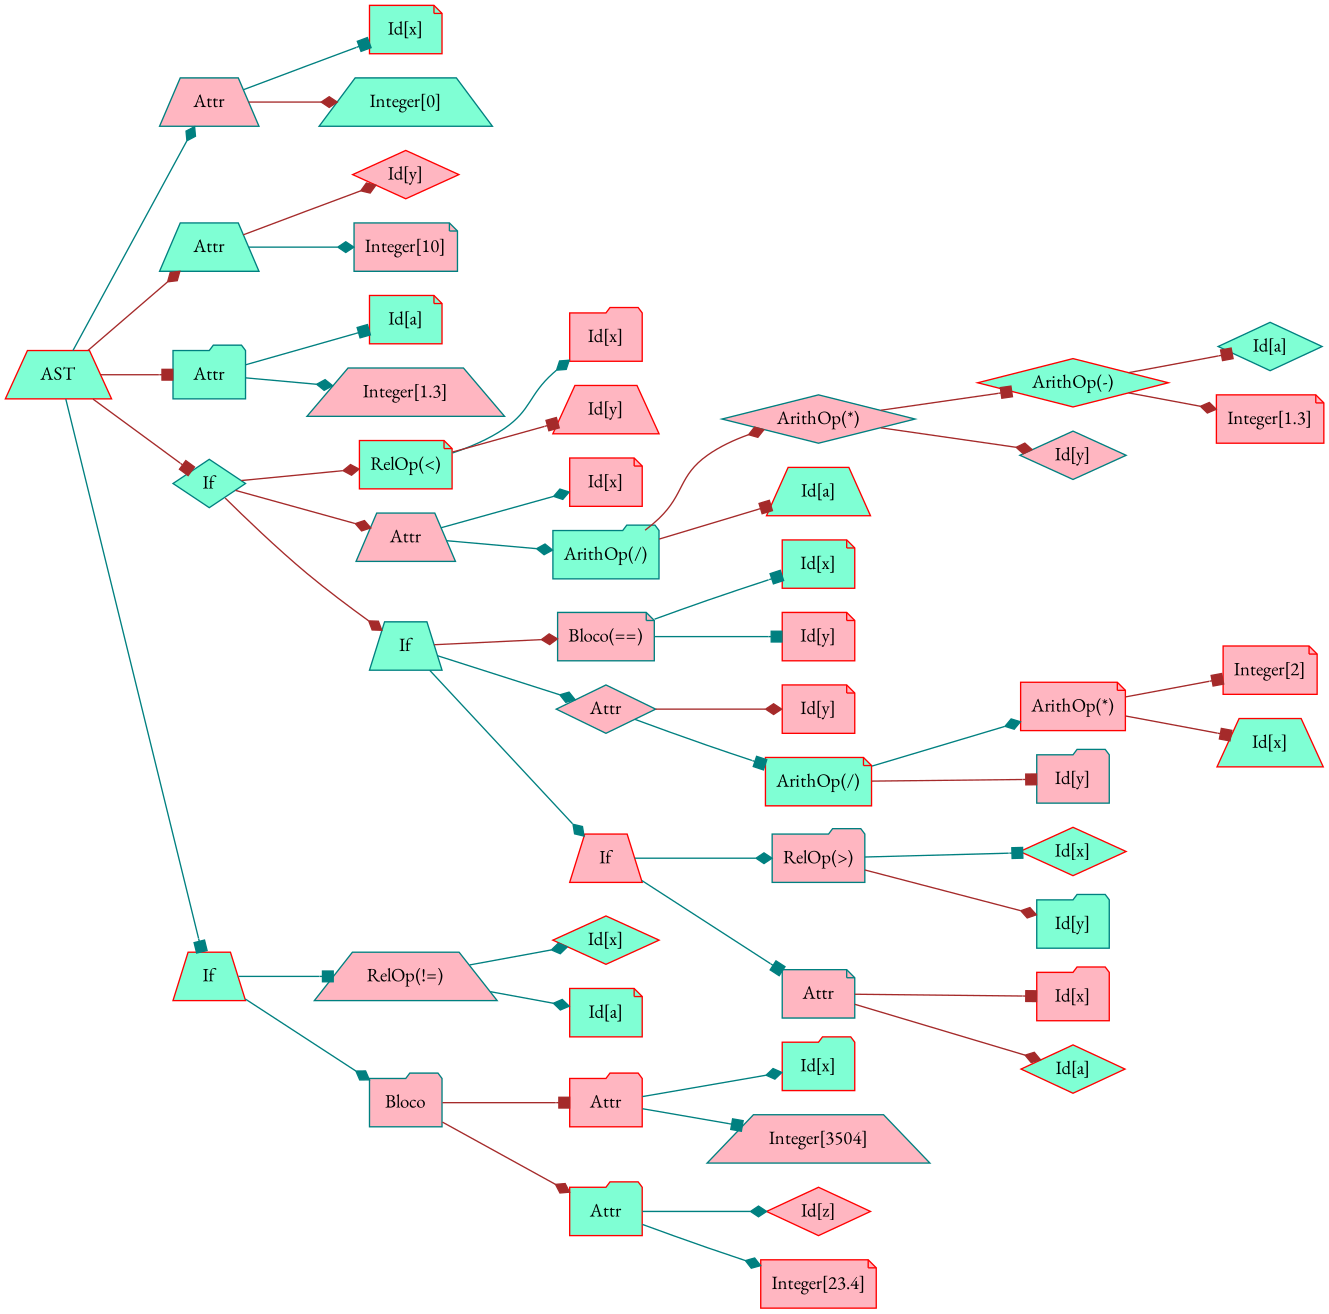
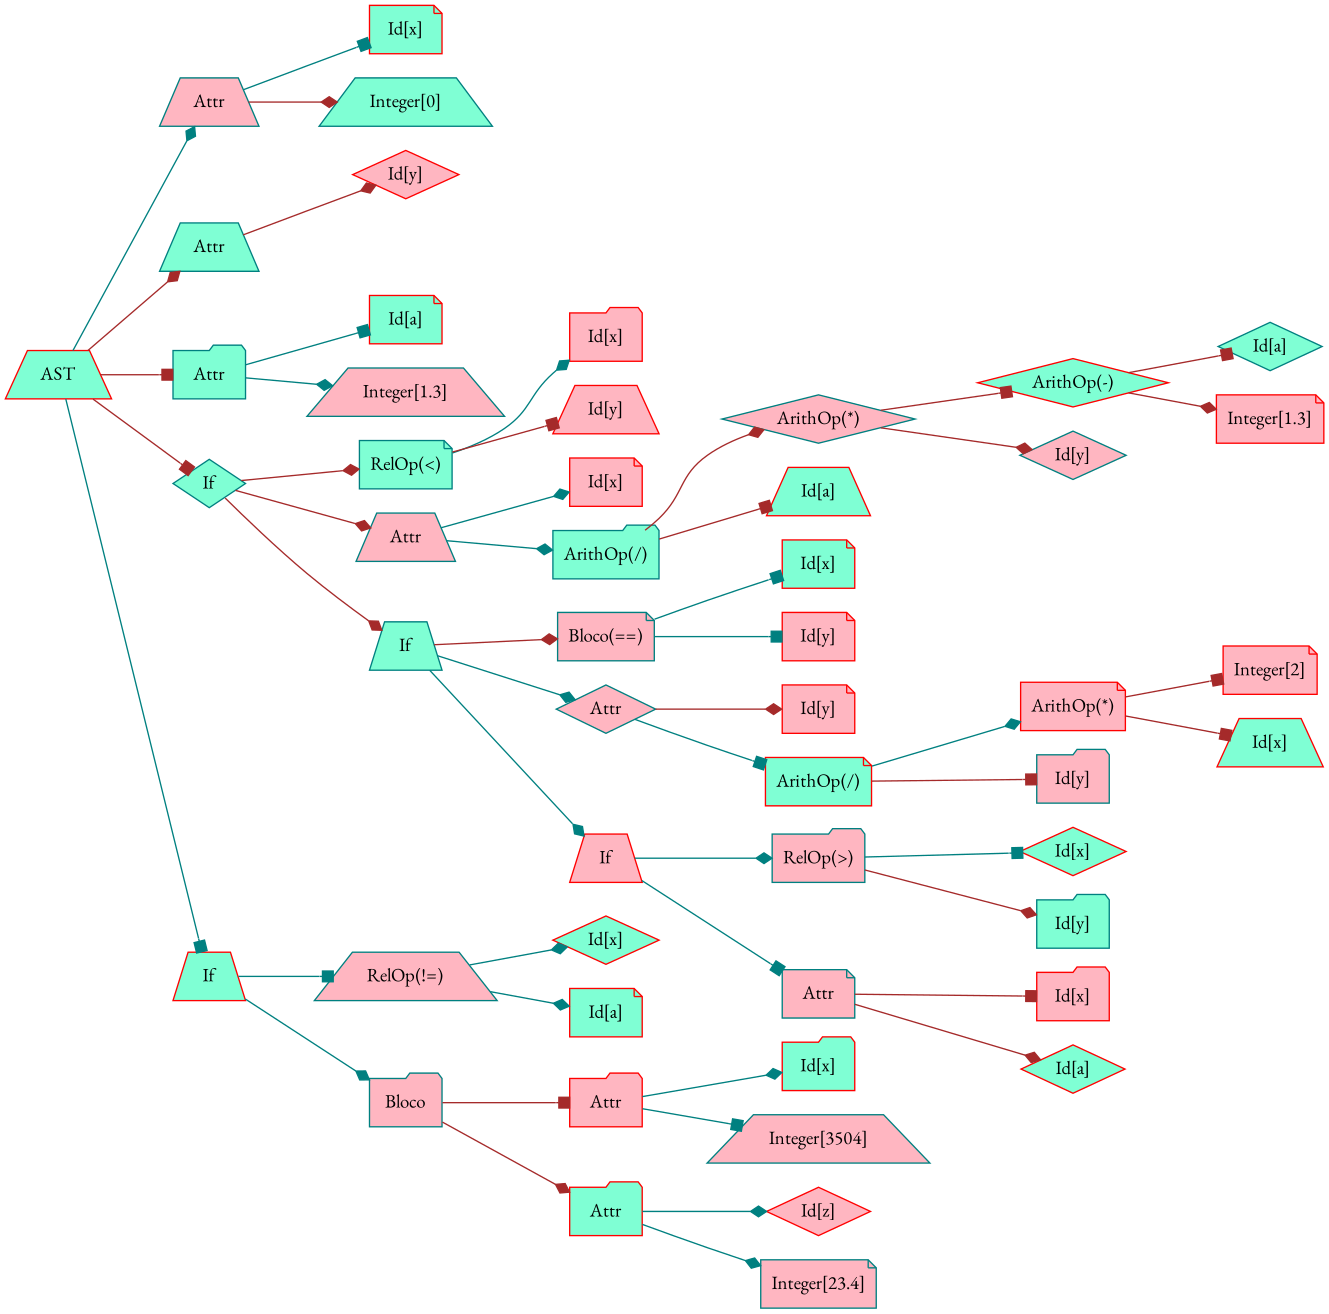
(406, 247) -> none
(406, 465) -> (406, 465)
(818, 1284) -> (818, 1284)
